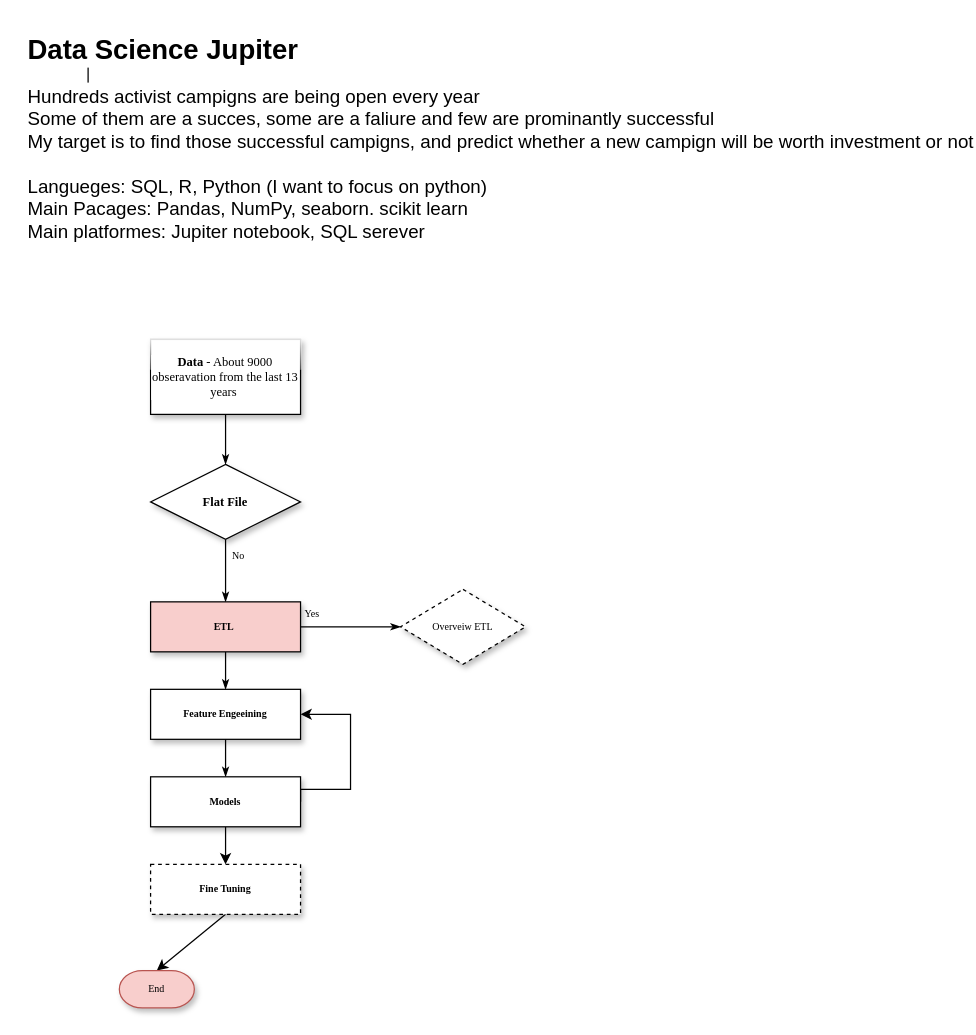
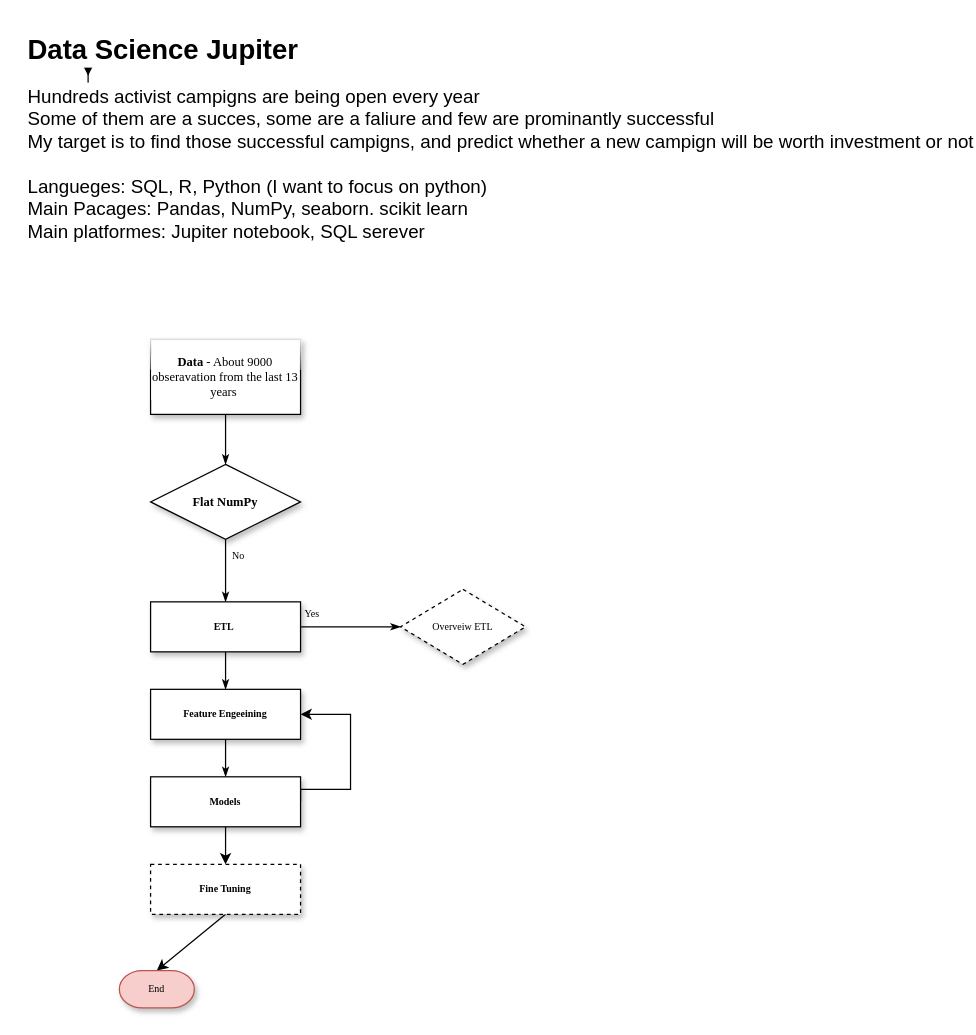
(88, 70) -> (88, 67)
(226, 502) -> (226, 502)
(226, 627) -> (226, 627)
